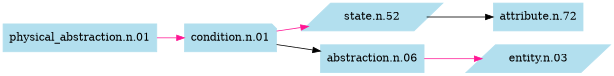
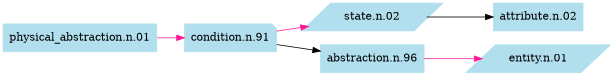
(372, 17) -> (372, 17)
(538, 17) -> (538, 17)
(231, 38) -> (231, 38)
(372, 59) -> (372, 59)
(538, 59) -> (538, 59)
